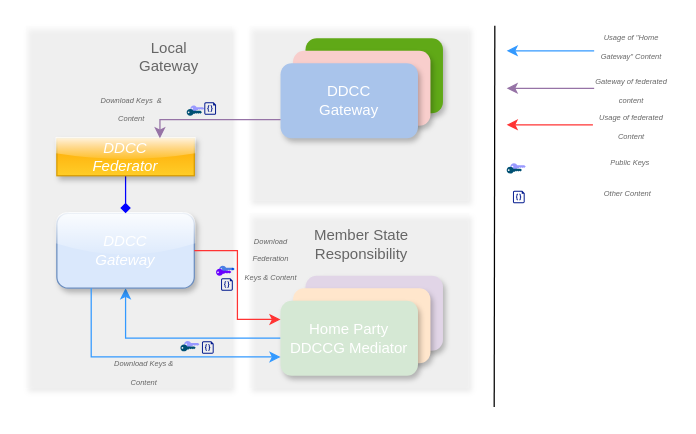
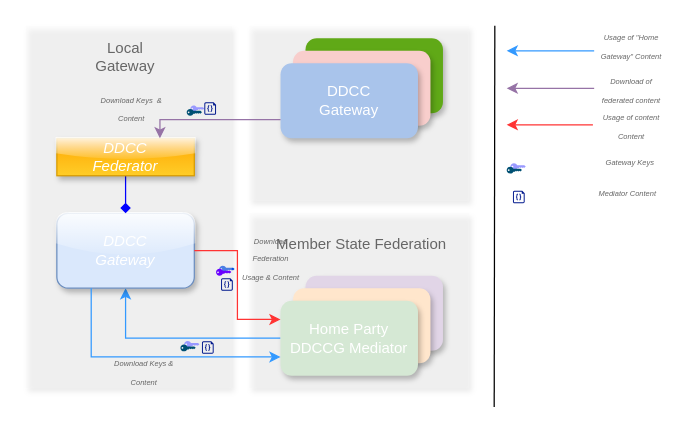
(169, 57) -> (126, 57)
(632, 88) -> (632, 88)
(632, 124) -> (632, 124)
(631, 161) -> (631, 161)
(628, 192) -> (628, 192)
(362, 244) -> (362, 244)
(271, 257) -> (271, 257)
